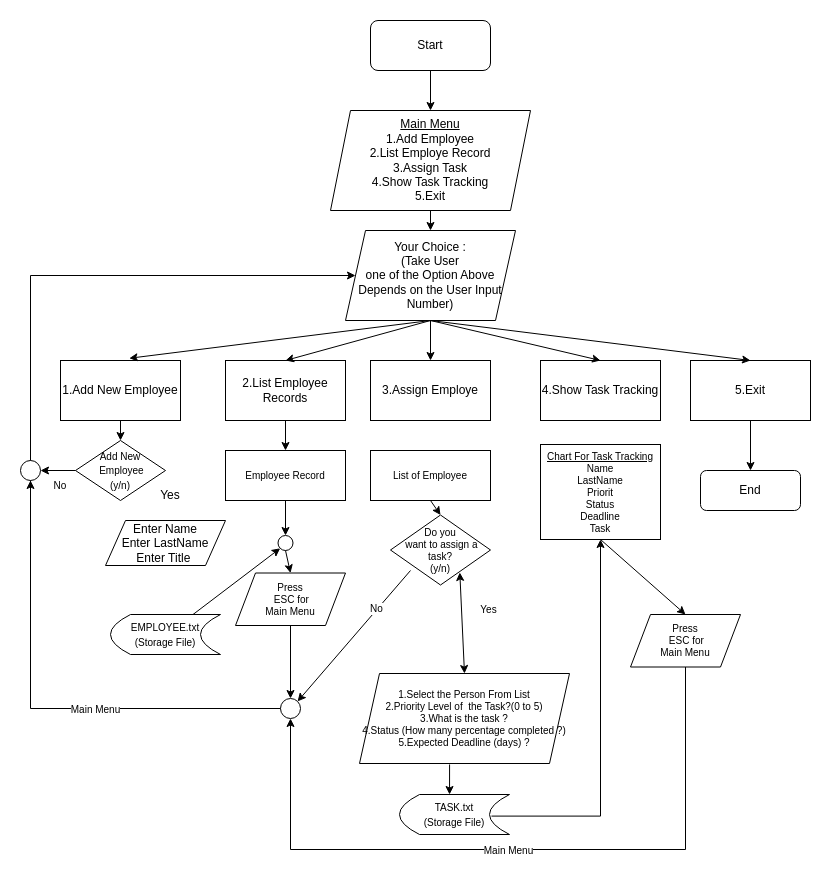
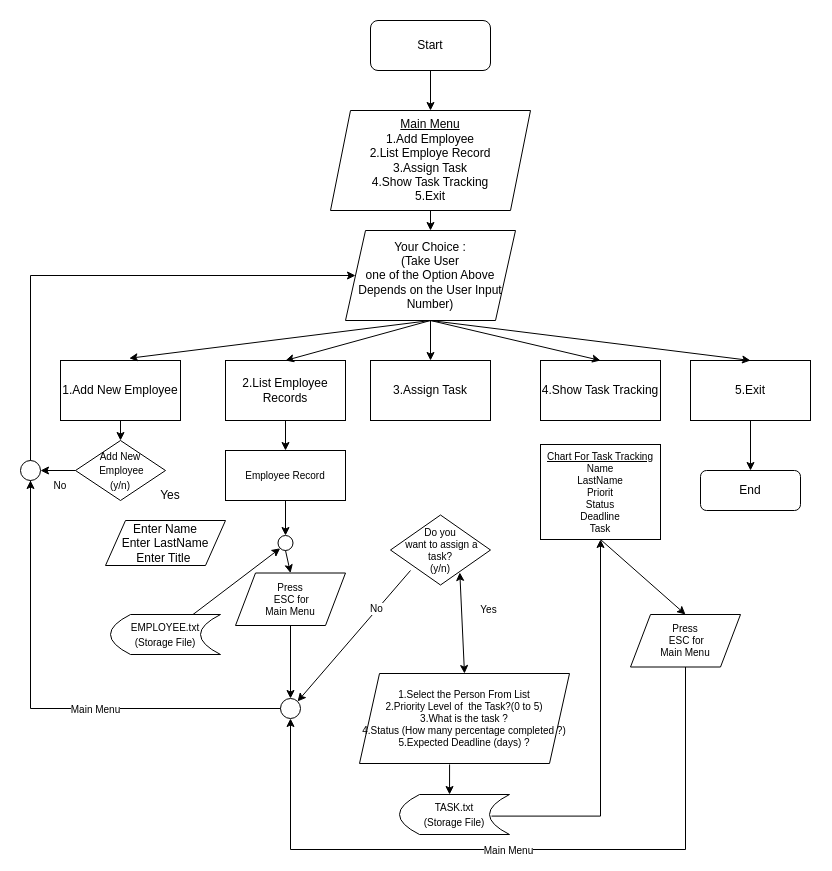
(431, 391) -> (431, 391)
(431, 476) -> none
(433, 505) -> none
